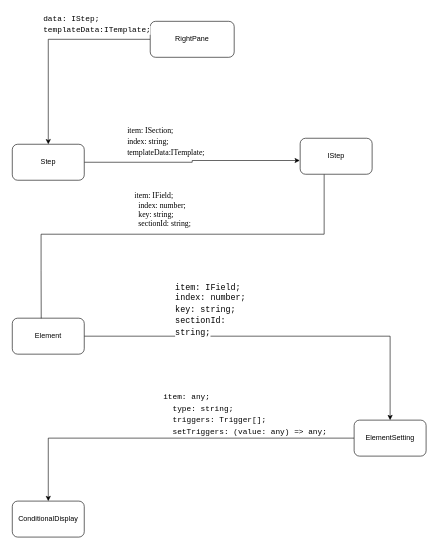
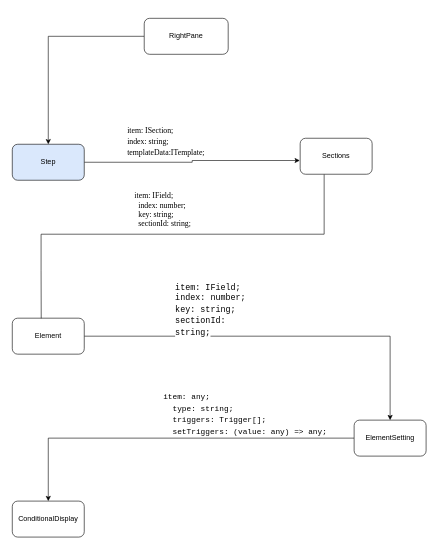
(93, 24) -> none
(192, 39) -> (186, 36)
(336, 156) -> (336, 156)
(48, 162) -> (48, 162)
